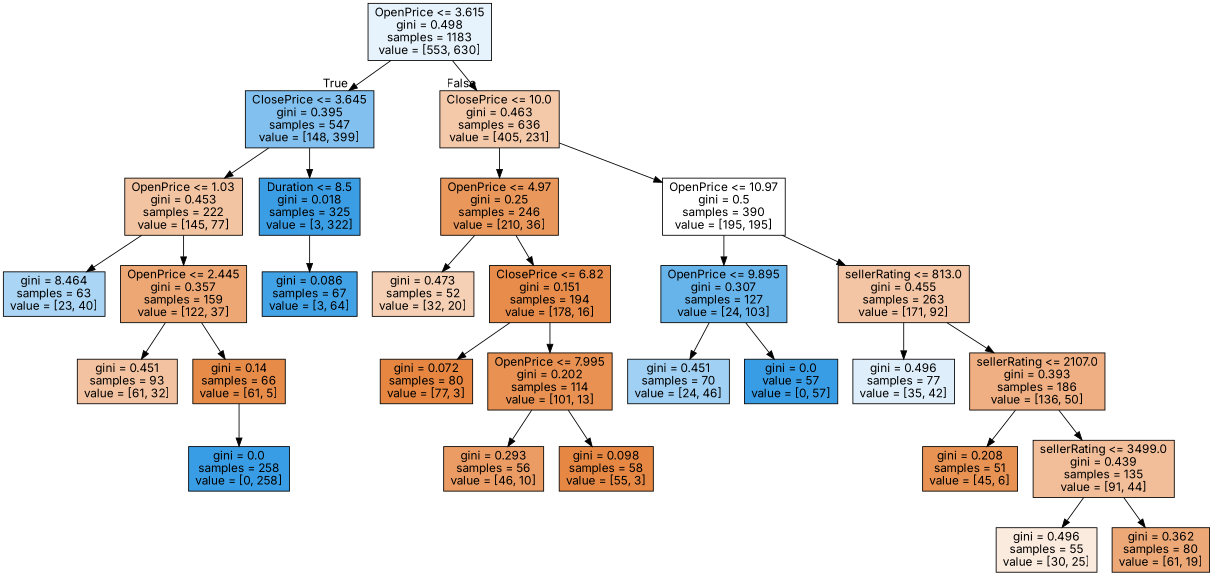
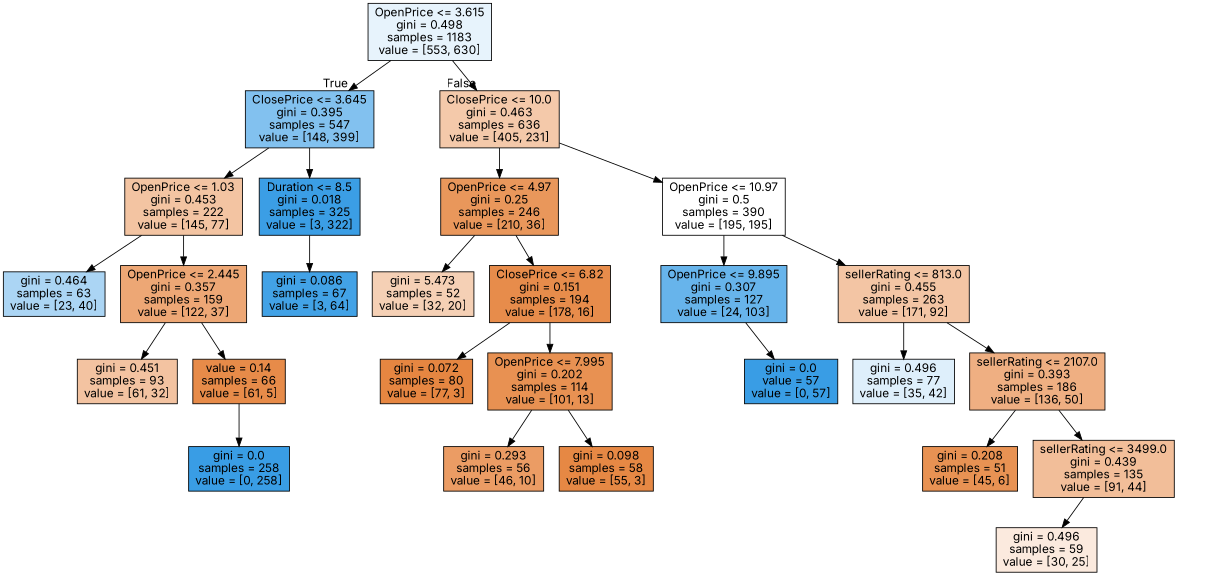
(54, 294) -> (54, 294)
(423, 294) -> (423, 294)
(239, 381) -> (239, 381)
(679, 381) -> none
(1047, 550) -> (1047, 550)
(1161, 550) -> none
